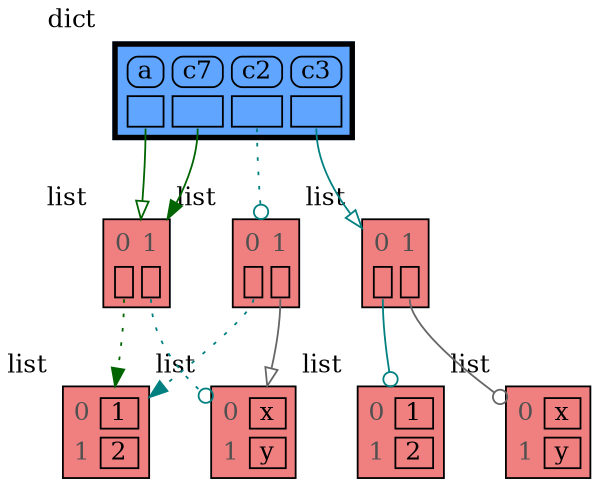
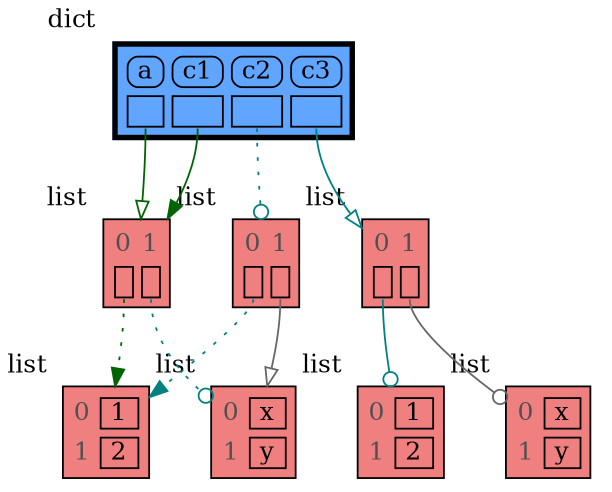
(198, 71) -> (198, 71)
